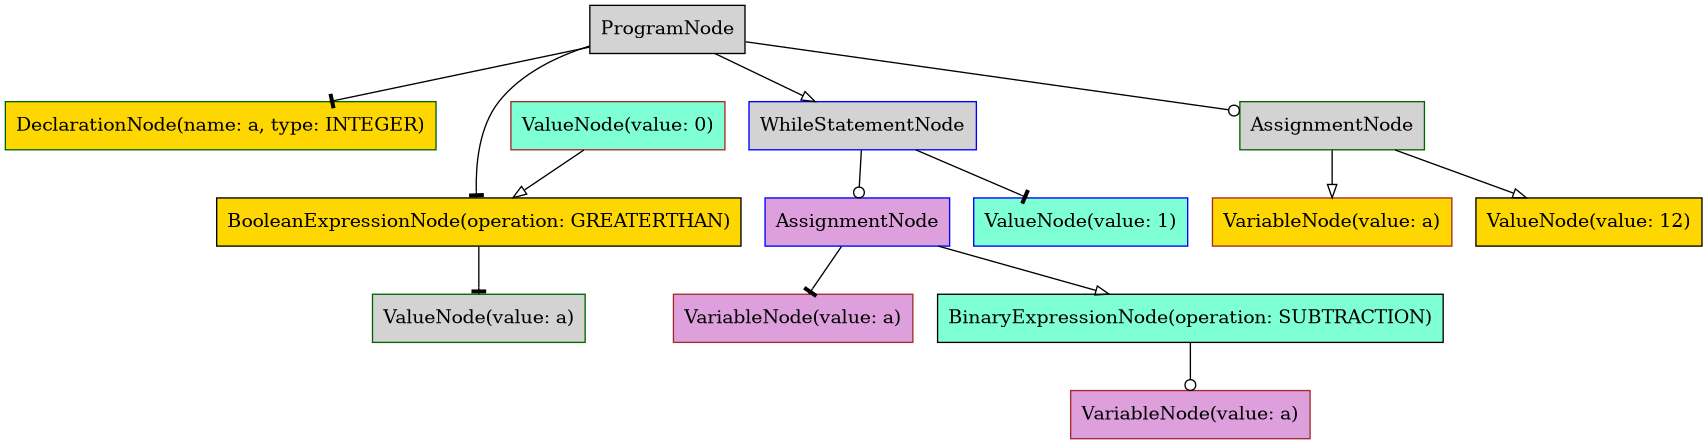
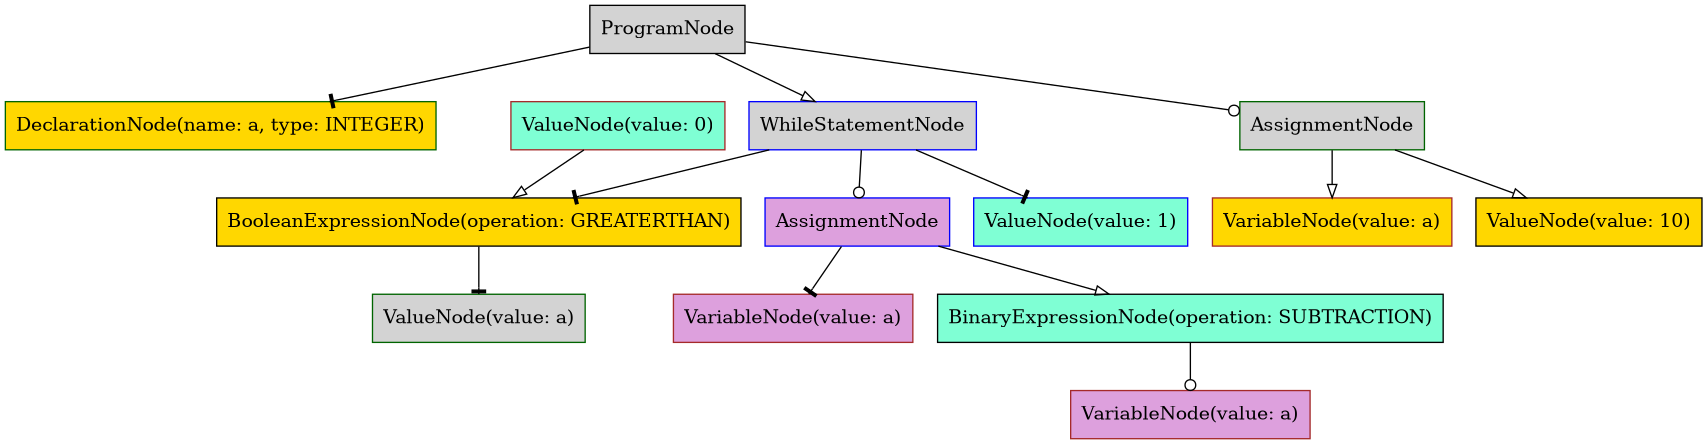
(504, 96) -> (674, 173)
(1589, 222) -> (1589, 222)
